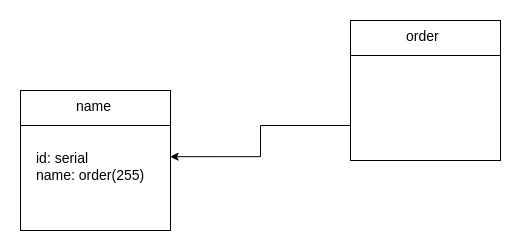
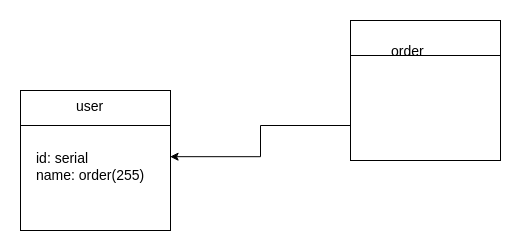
(441, 36) -> (426, 51)
(92, 106) -> (92, 106)
